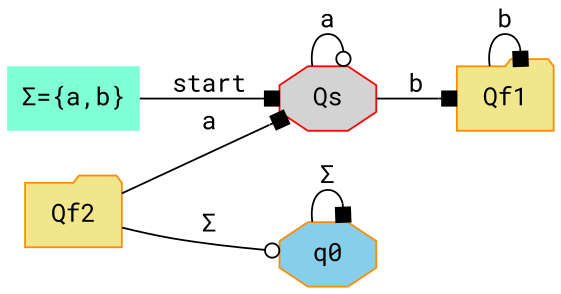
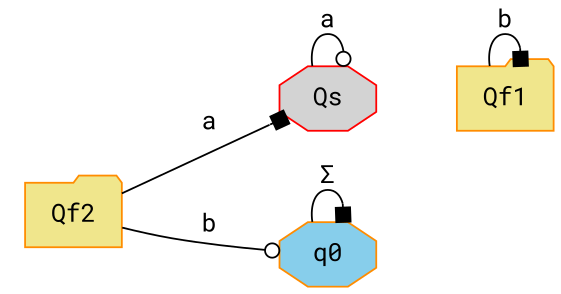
(73, 99) -> none
(407, 99) -> none
(210, 225) -> (210, 225)
